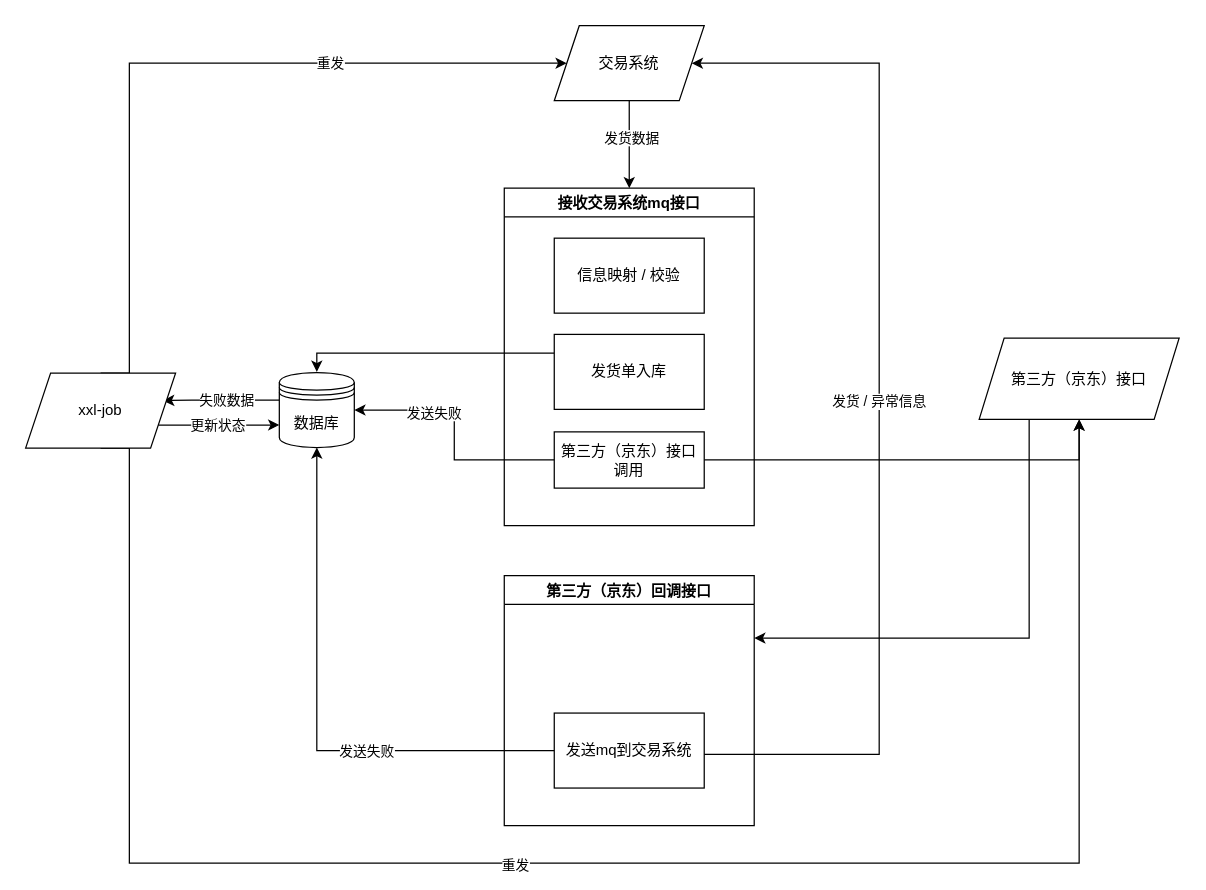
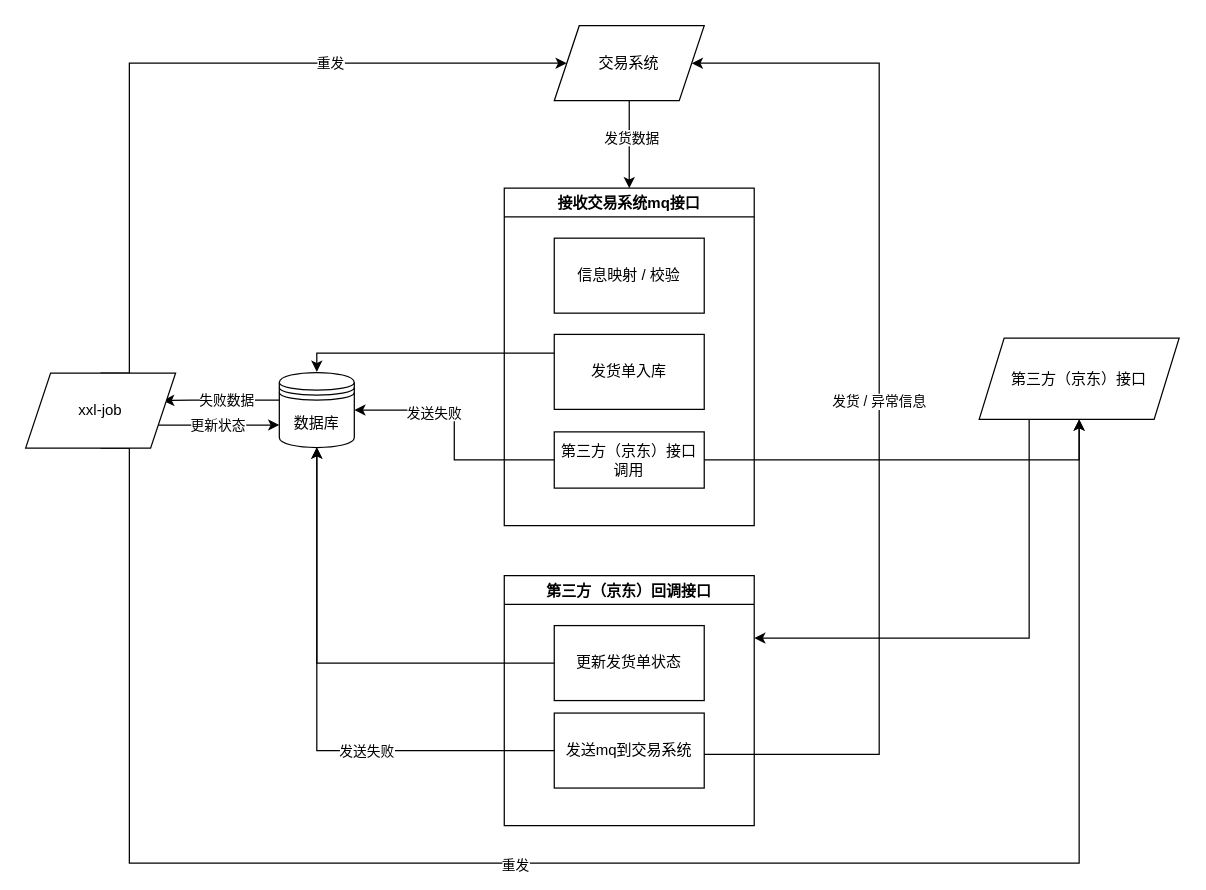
none -> (436, 663)
none -> (629, 663)
